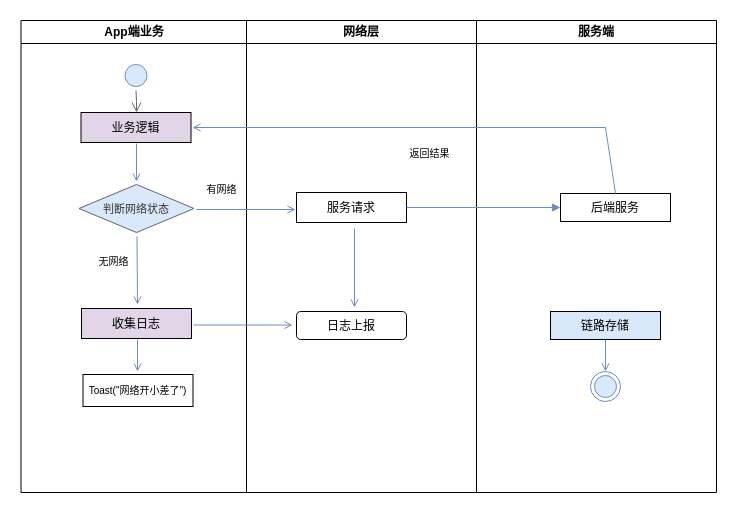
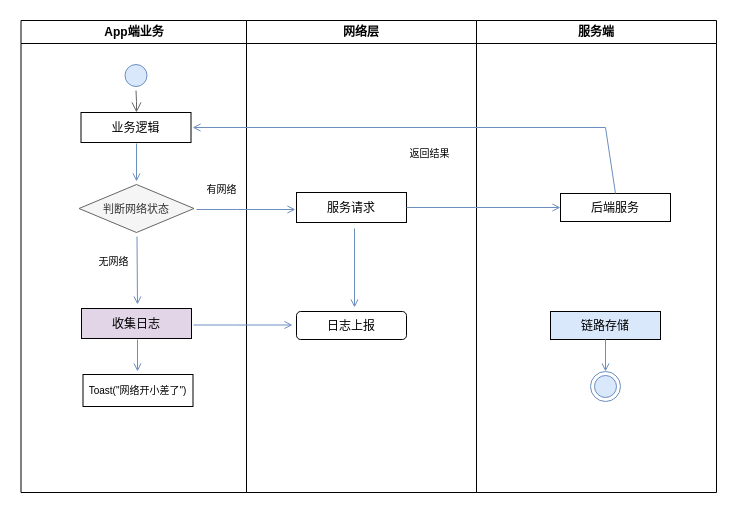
(136, 128) -> (136, 128)
(551, 208) -> (553, 208)
(137, 209) -> (137, 209)
